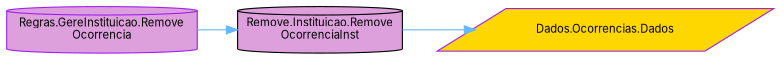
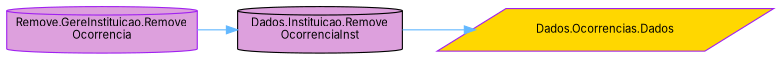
(102, 30) -> (102, 30)
(320, 30) -> (320, 30)
